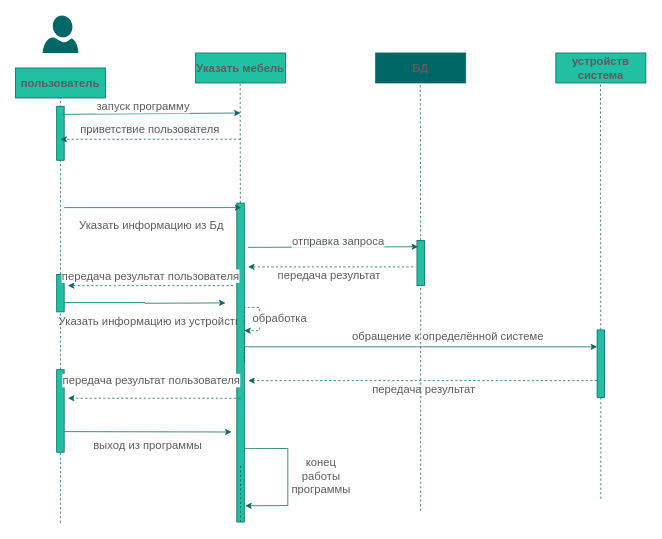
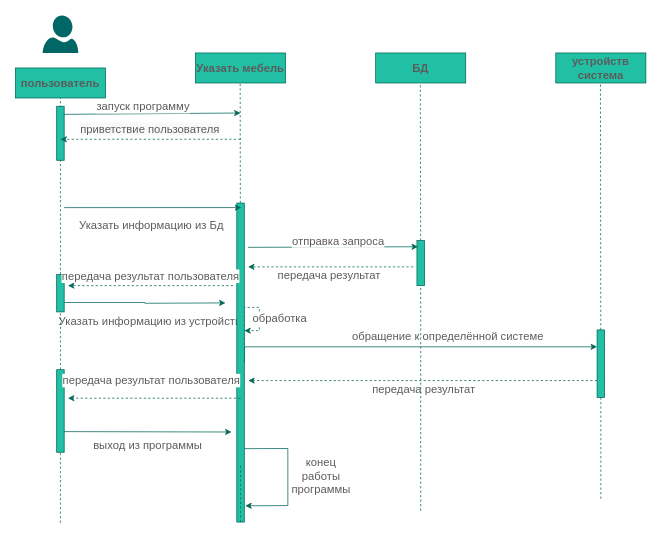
(420, 68) -> (420, 68)
